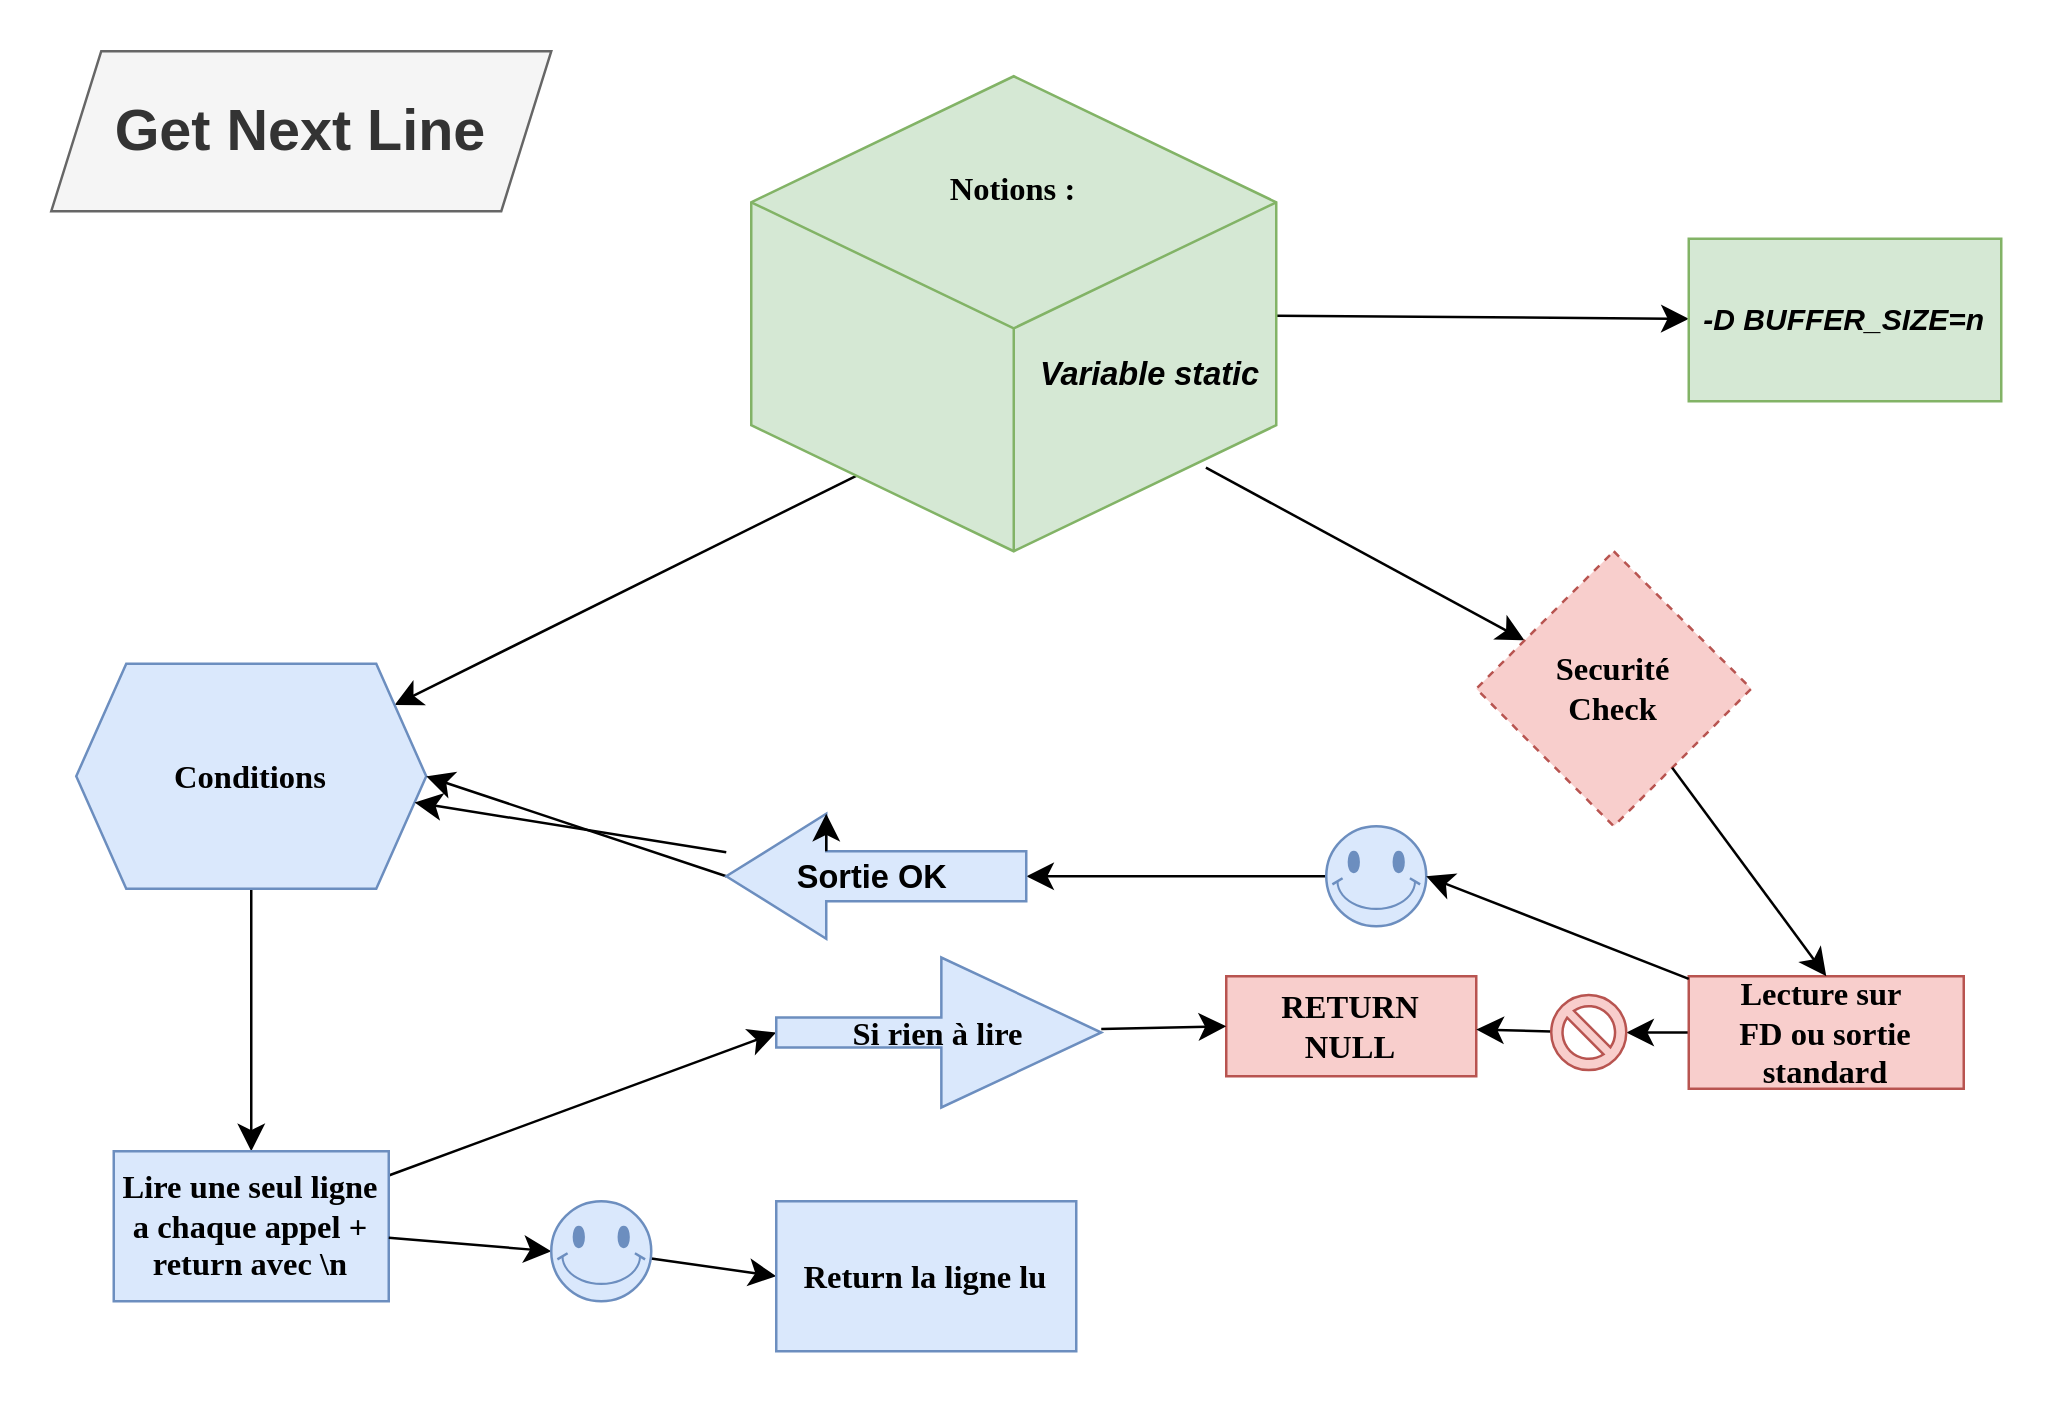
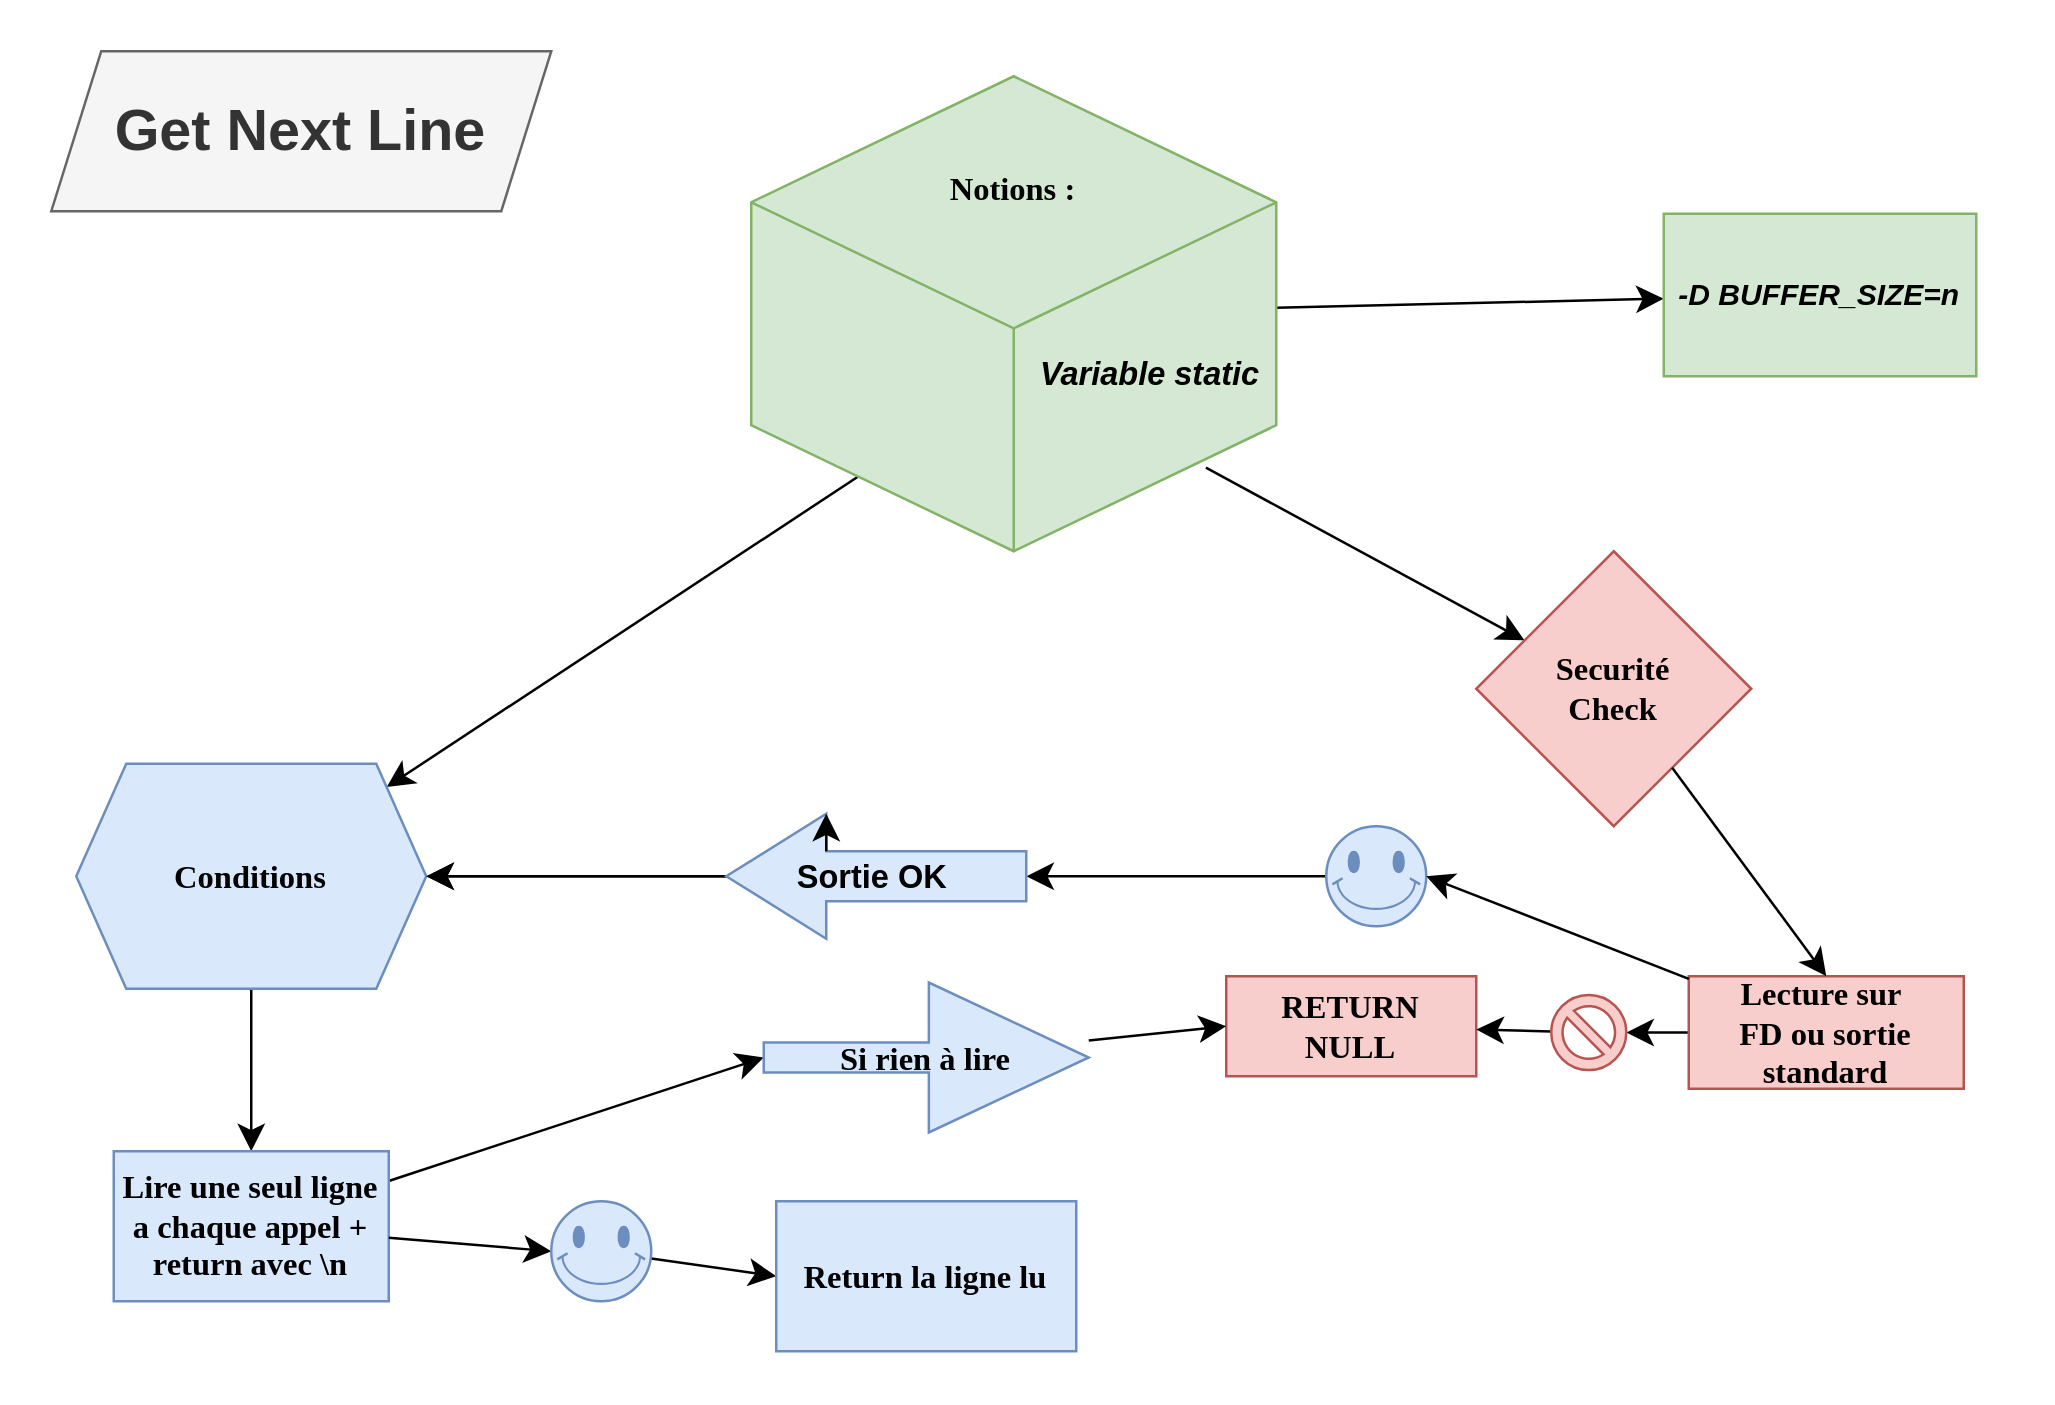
(1845, 320) -> (1820, 295)
(1614, 689) -> (1614, 689)
(251, 776) -> (251, 876)
(939, 1033) -> (926, 1058)
